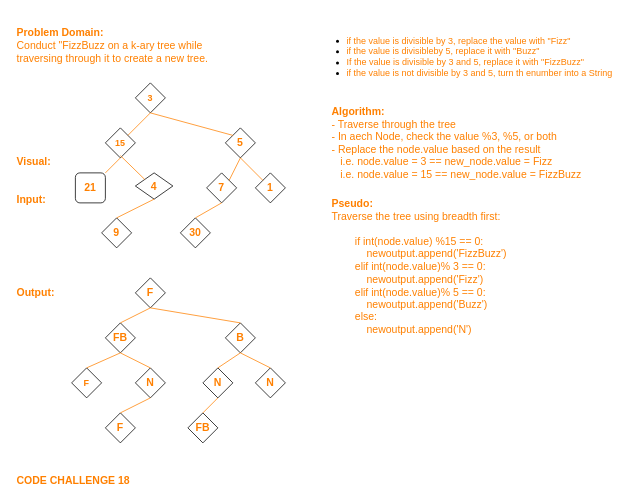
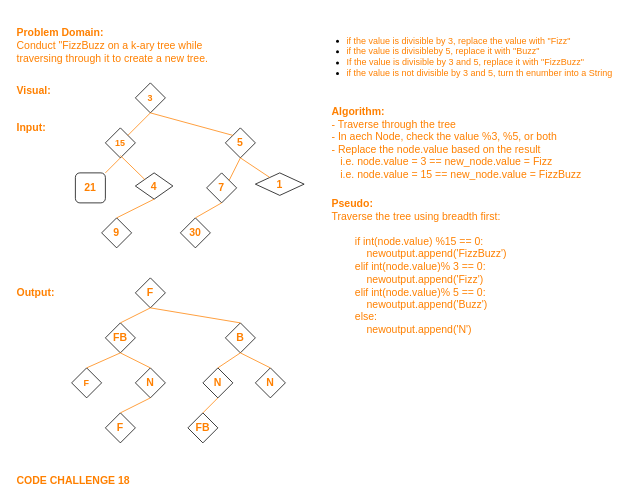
(38, 180) -> (38, 109)
(270, 188) -> (280, 184)
